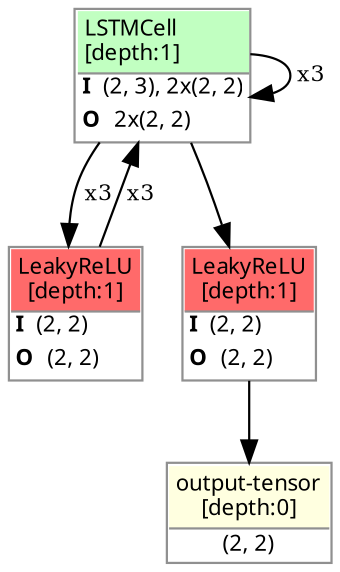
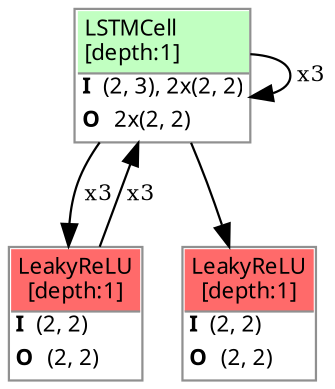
(249, 513) -> none
